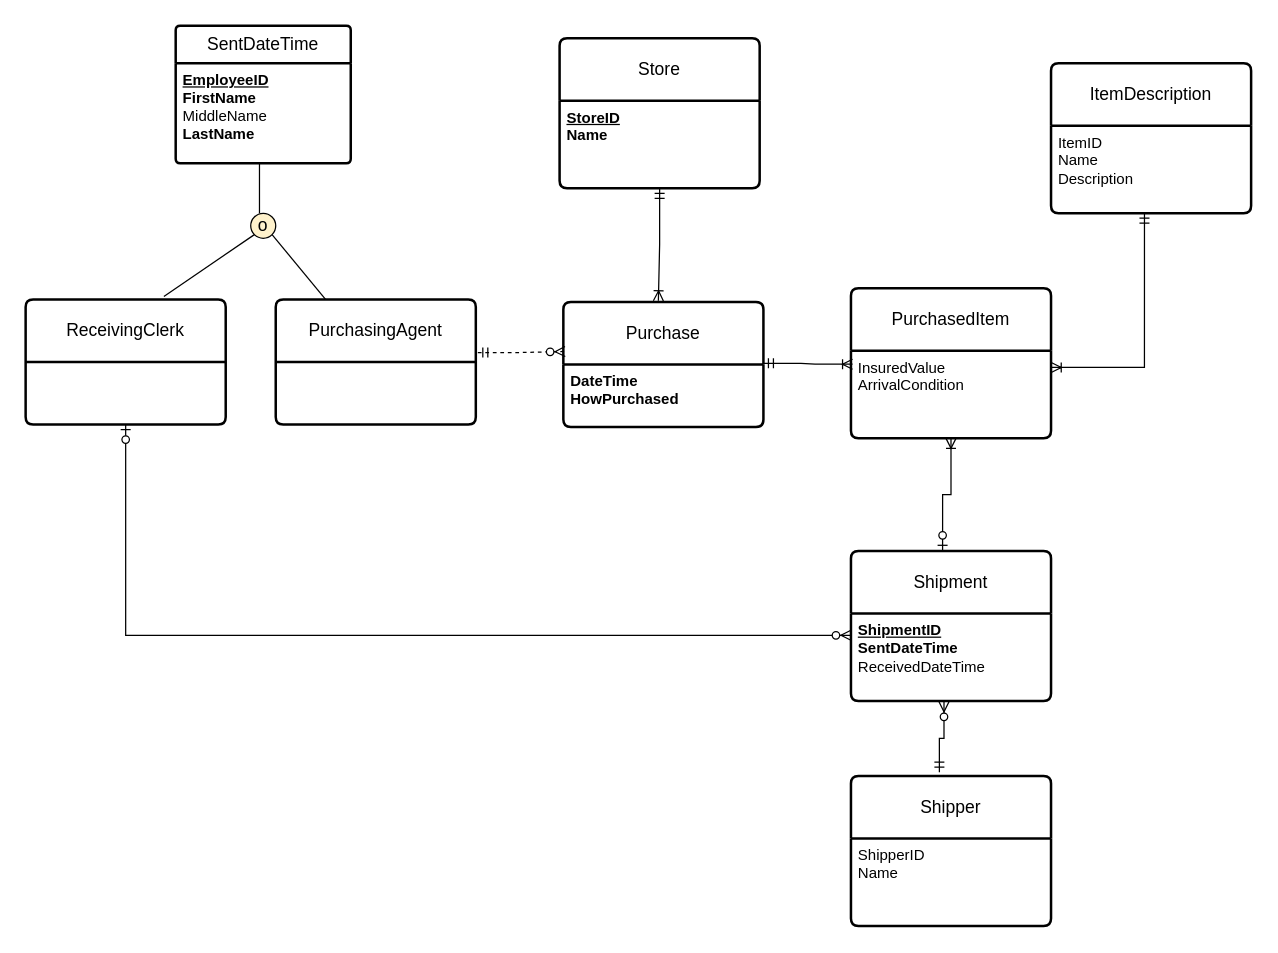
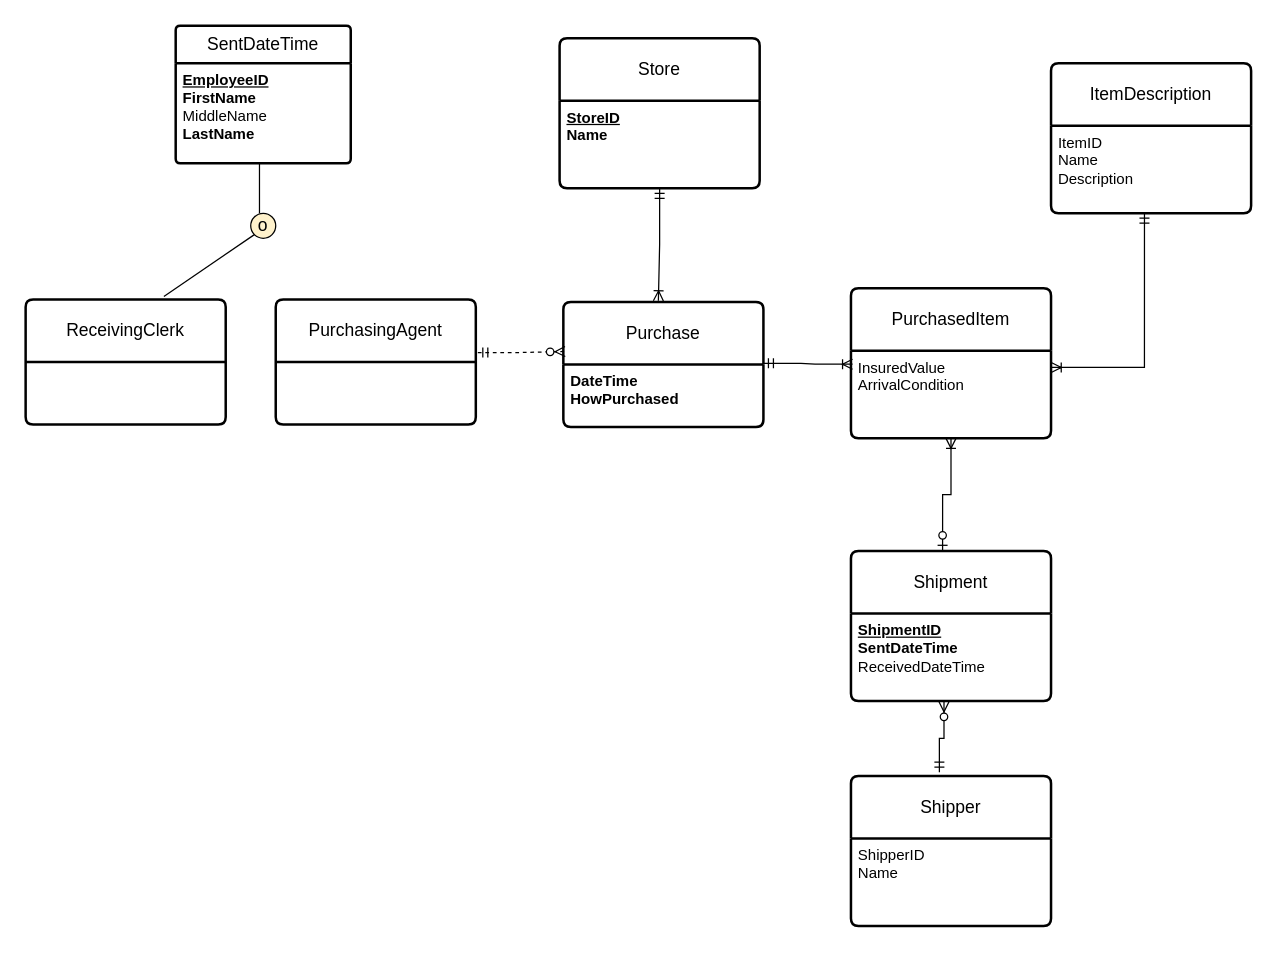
(299, 267) -> none
(383, 635) -> none
